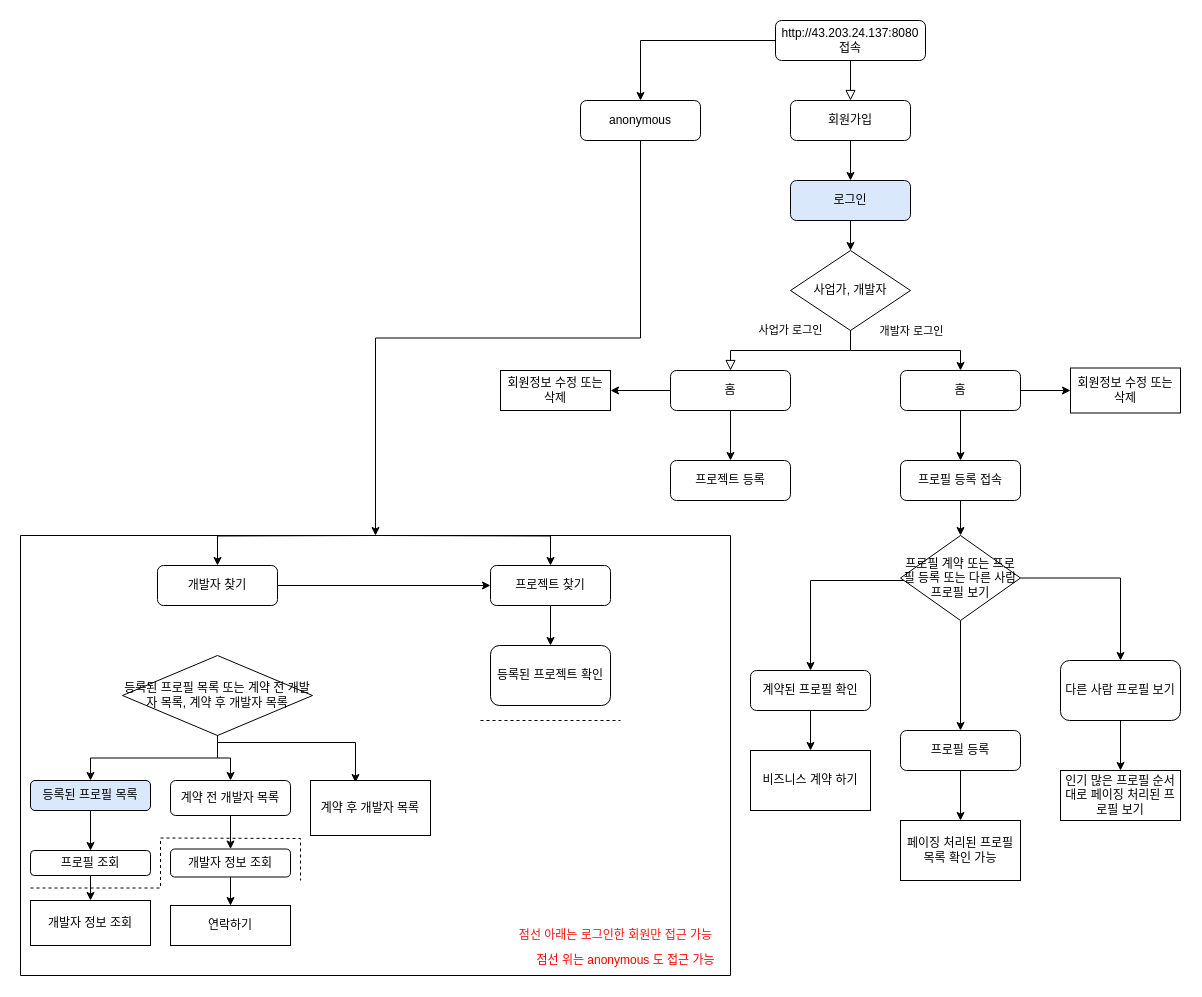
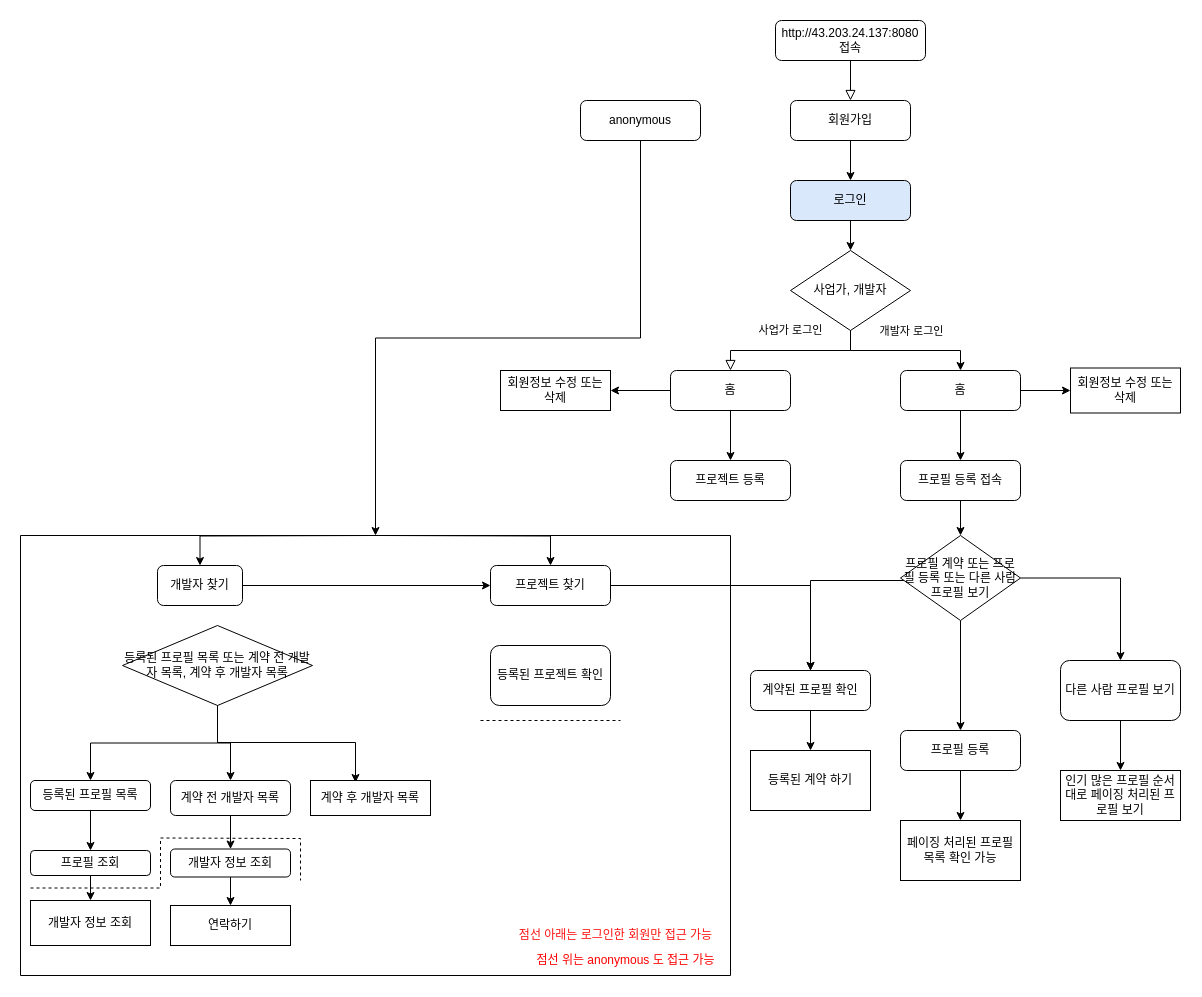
(682, 41) -> none
(218, 586) -> (200, 586)
(551, 622) -> (710, 586)
(218, 696) -> (218, 666)
(811, 781) -> (811, 781)
(91, 796) -> (91, 796)
(371, 808) -> (371, 798)
